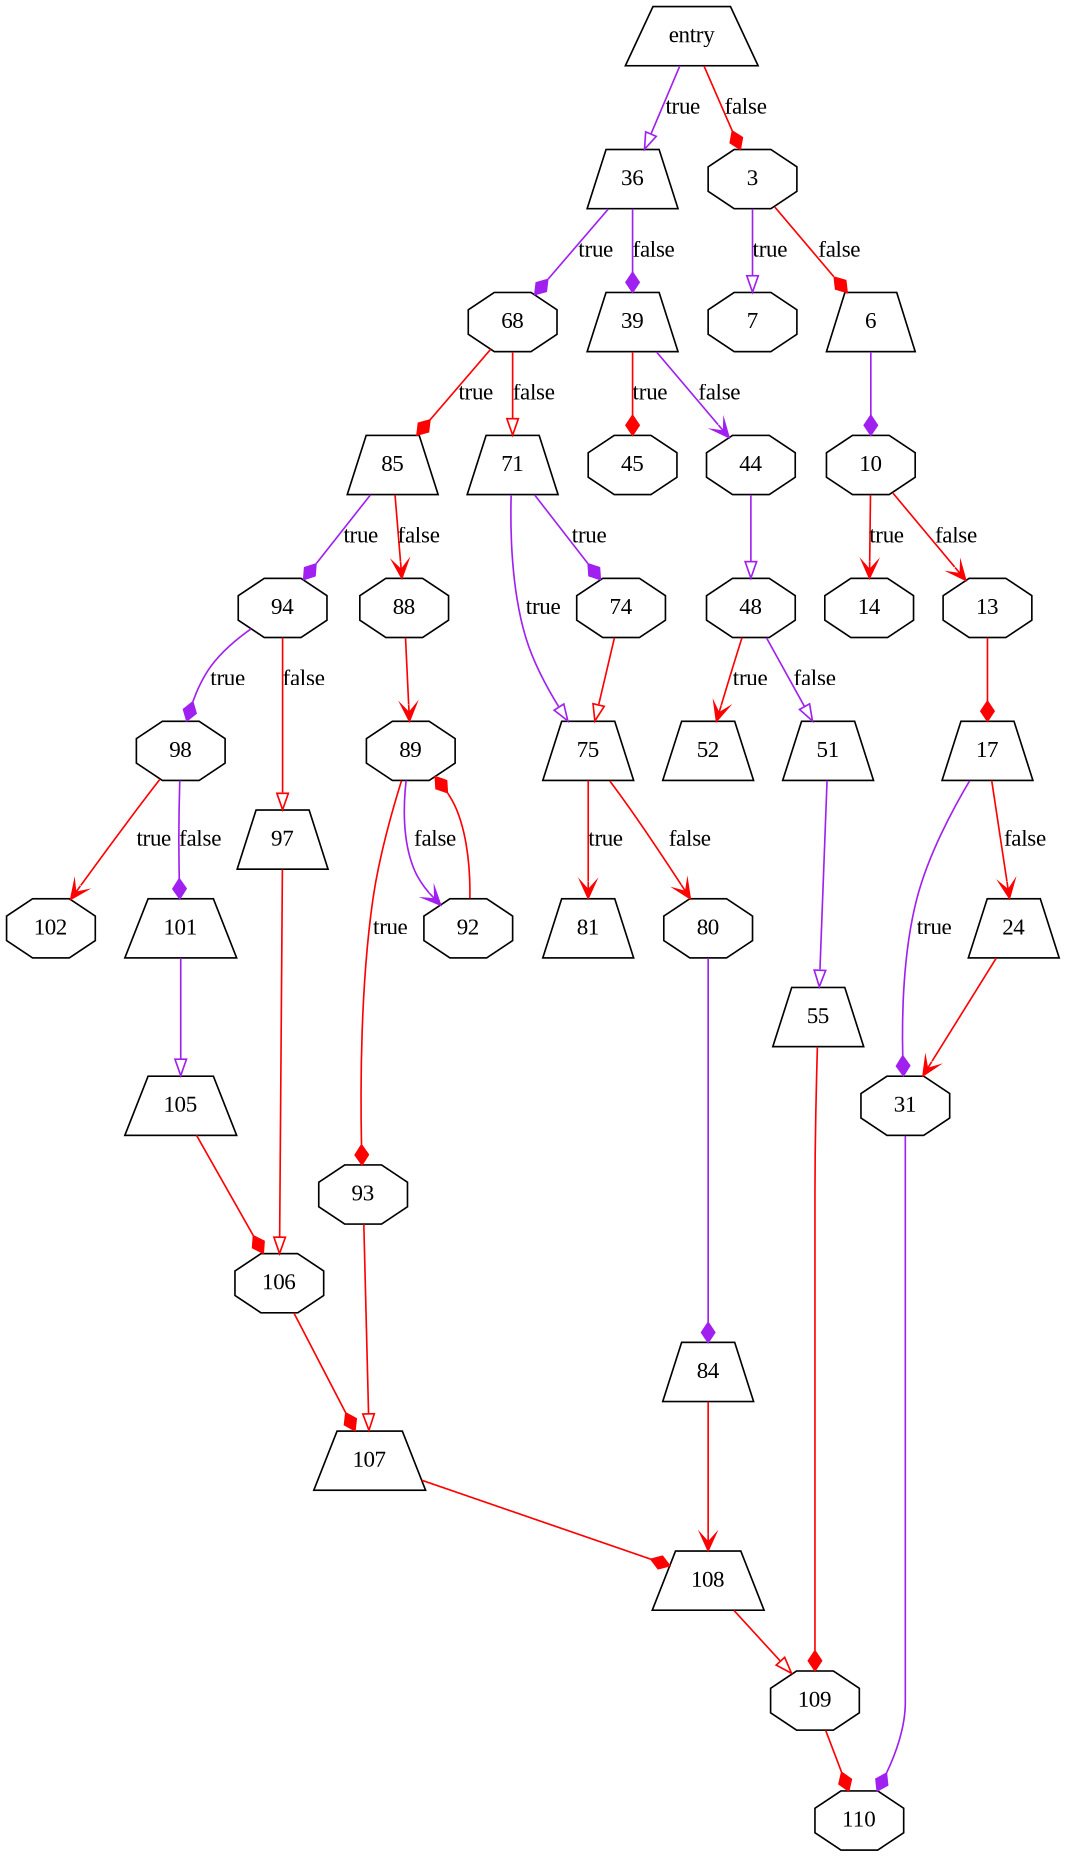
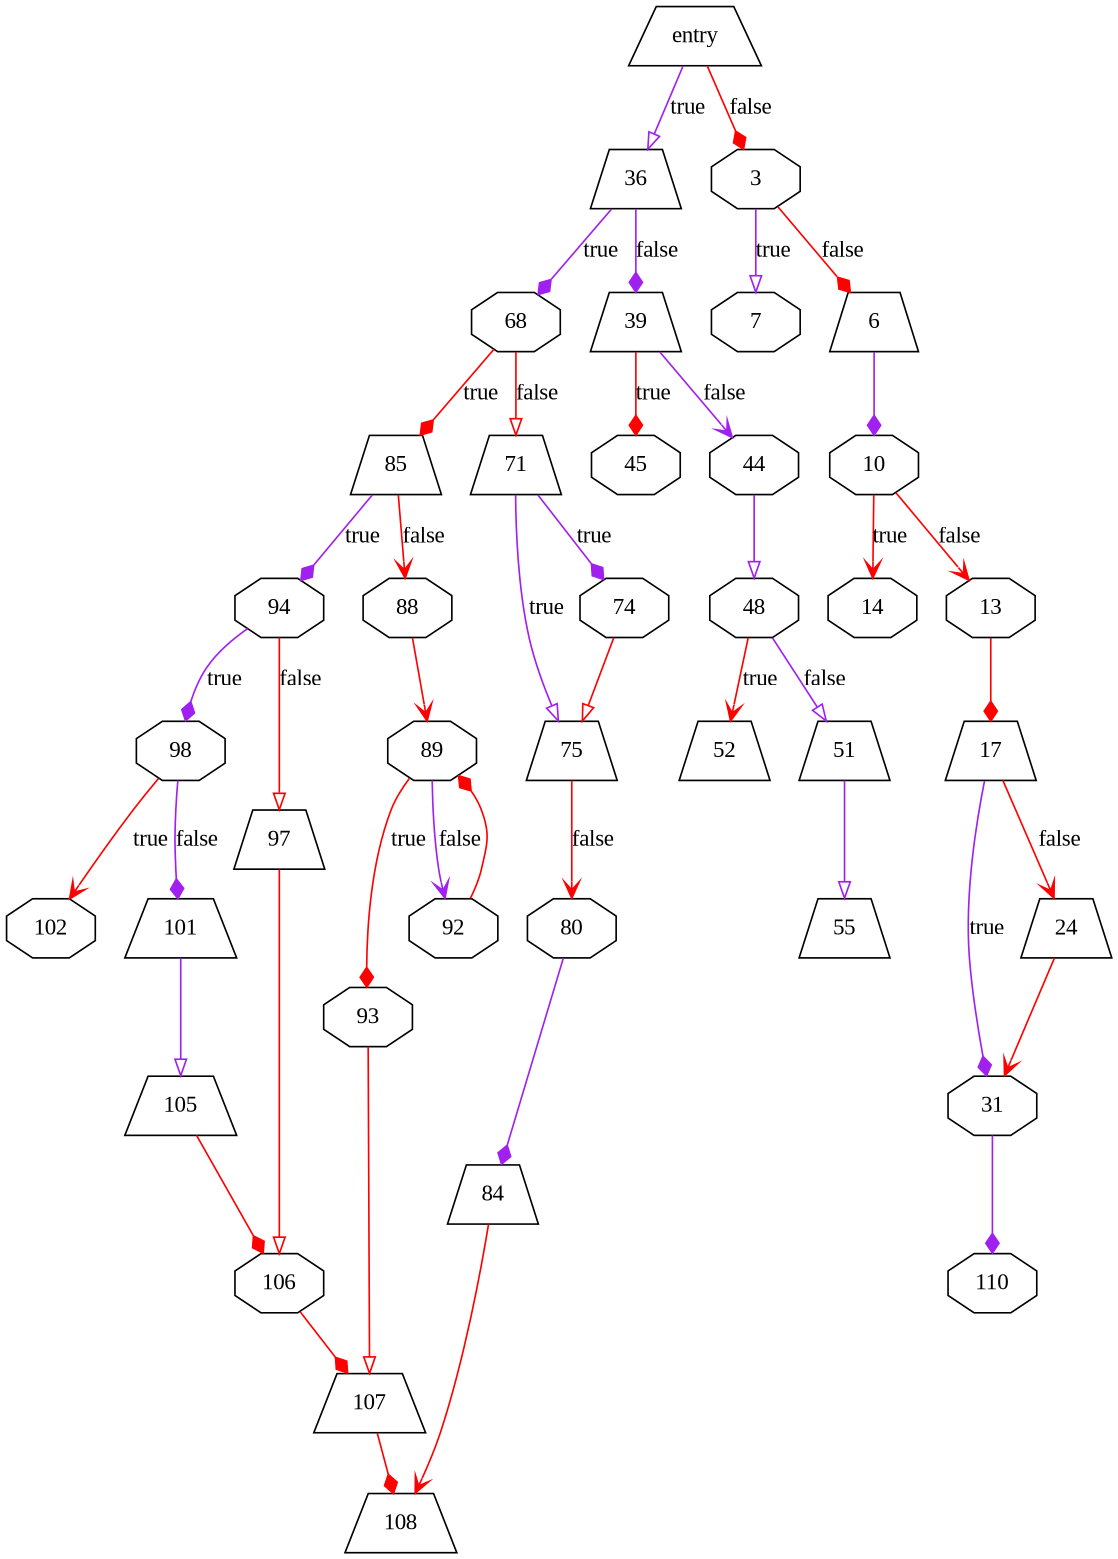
(588, 928) -> none
(815, 1701) -> none
